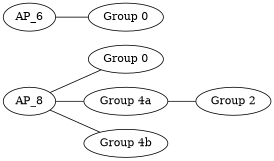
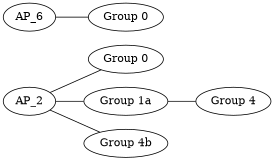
(29, 101) -> (29, 101)
(126, 101) -> (126, 101)
(233, 101) -> (233, 101)
